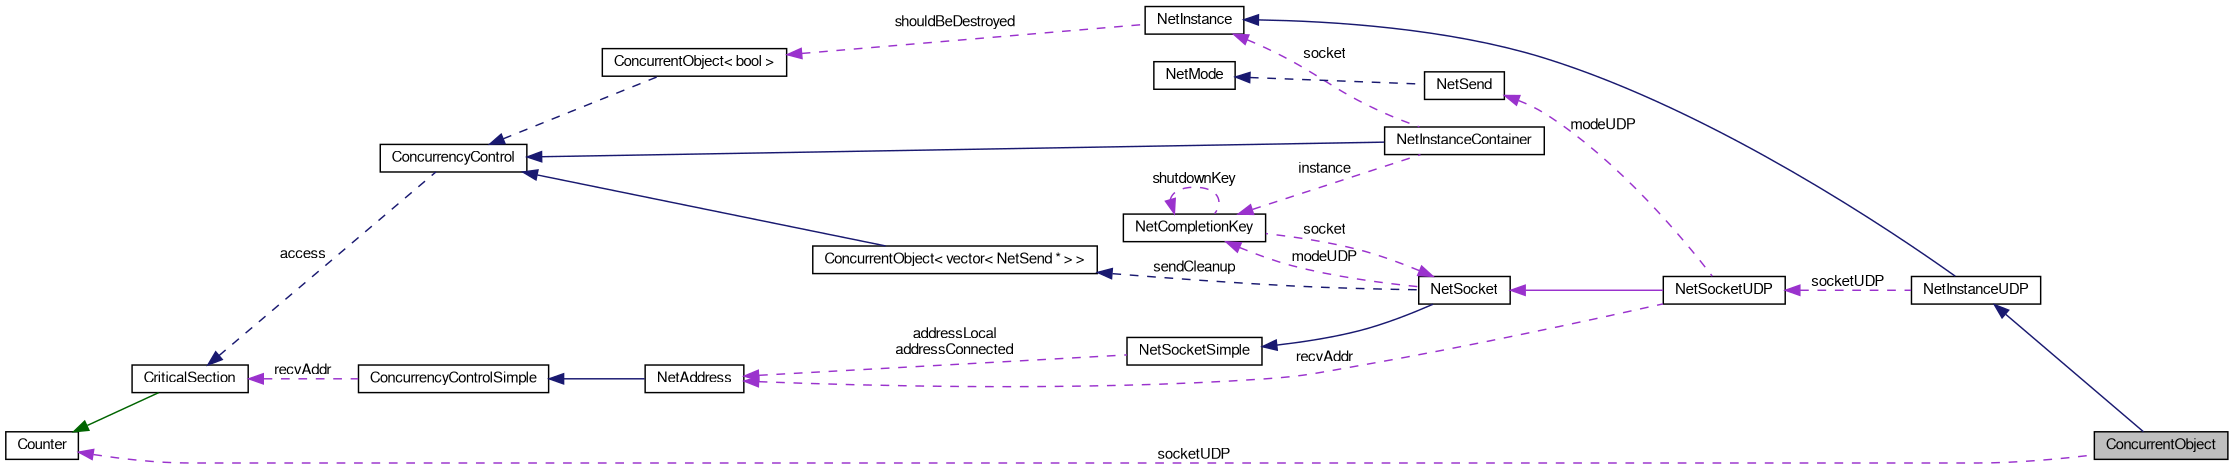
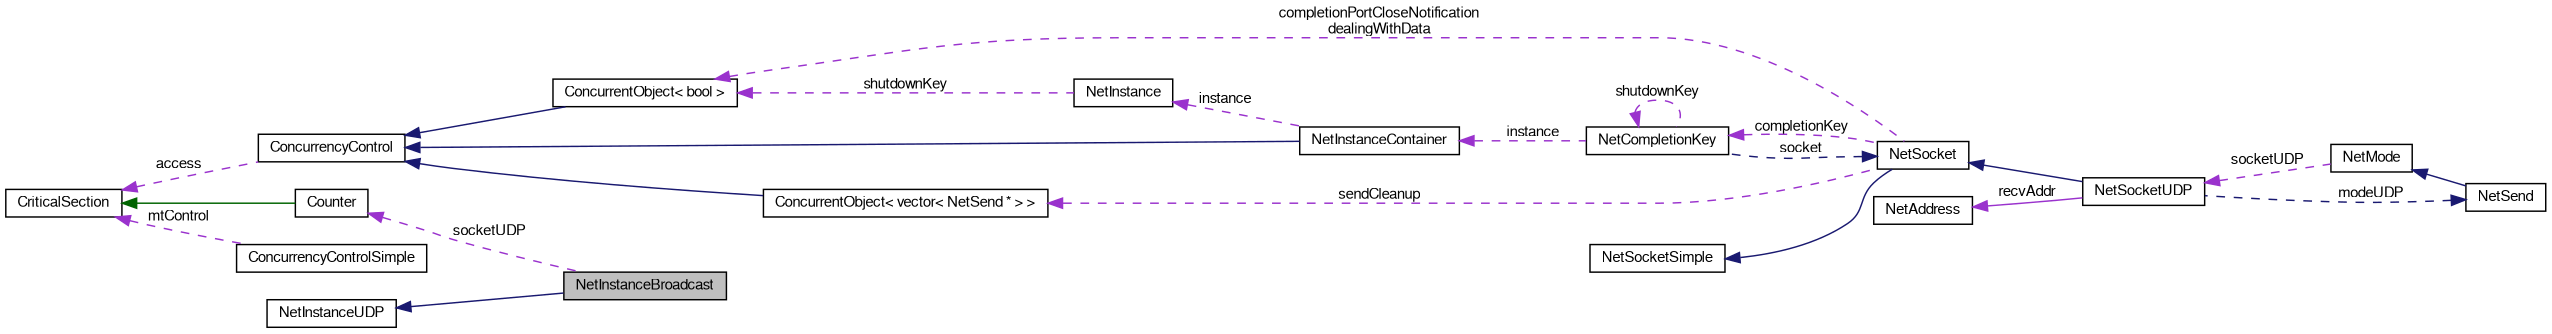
(955, 22) -> (906, 85)
none -> (1328, 38)
(1325, 54) -> (1226, 99)
(1346, 81) -> (2446, 180)
(1628, 89) -> none
(581, 108) -> (493, 120)
(1625, 178) -> (2328, 202)
(1336, 182) -> (1530, 141)
(1344, 246) -> (1795, 158)
(1325, 258) -> (1801, 127)
(327, 264) -> (197, 174)
(1265, 284) -> (1472, 203)
(1594, 290) -> (2033, 173)
(1856, 290) -> (2275, 172)
(943, 365) -> none
(303, 371) -> (179, 217)
(604, 379) -> none
(1215, 382) -> (2035, 202)
(123, 409) -> (216, 203)
(2161, 446) -> (645, 286)
